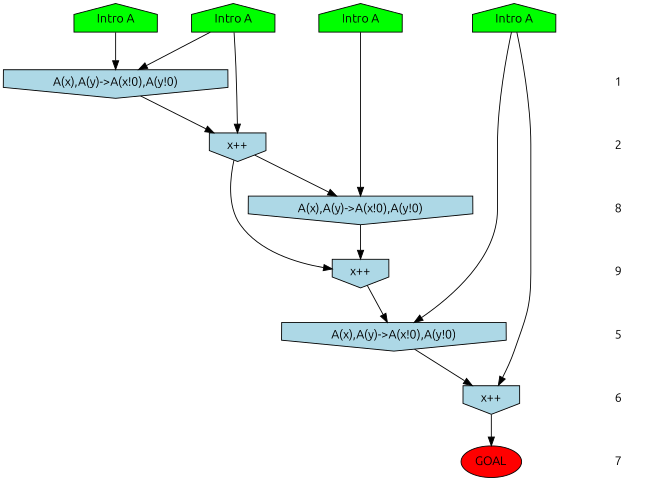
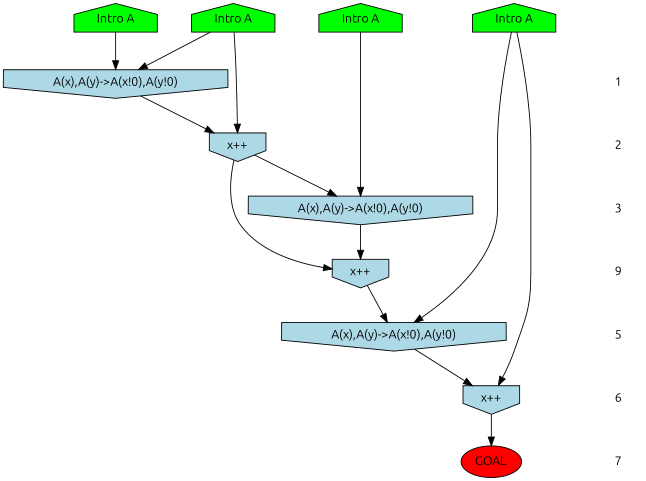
(619, 209) -> (619, 209)
